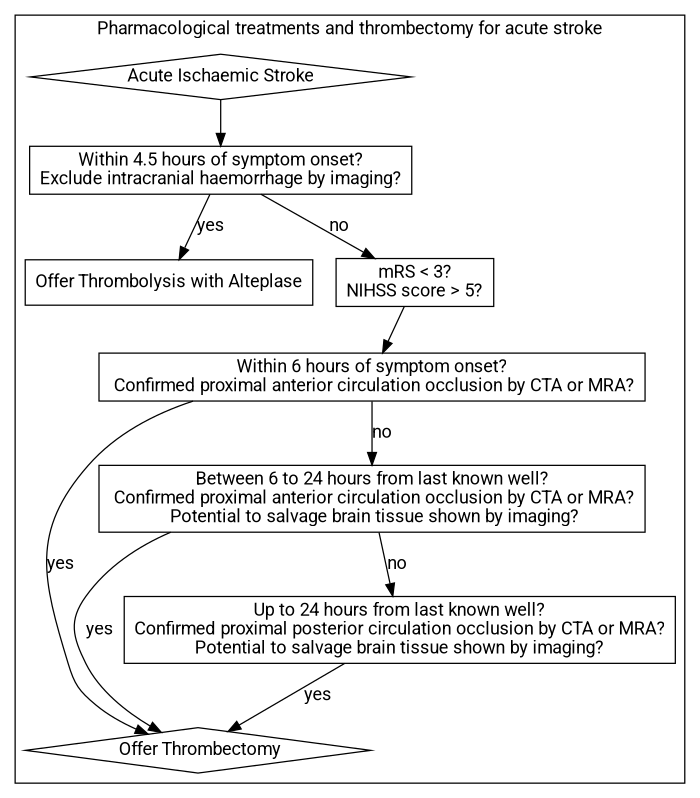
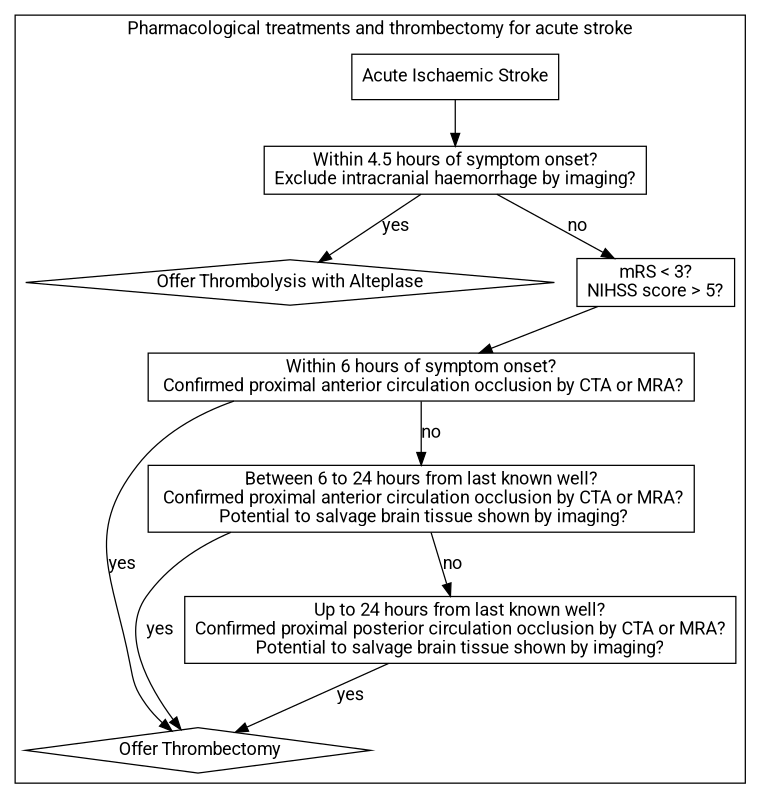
(221, 77) -> (455, 77)
(169, 282) -> (290, 282)
